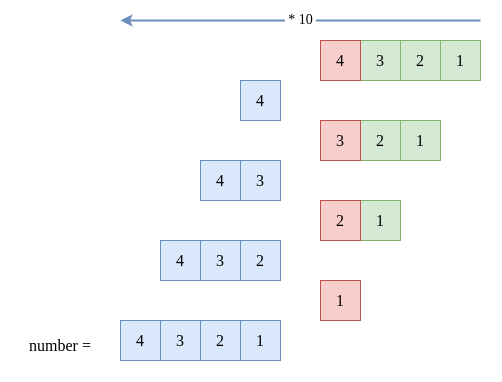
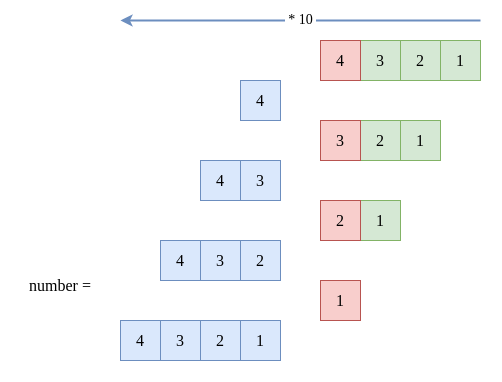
(61, 346) -> (61, 286)
